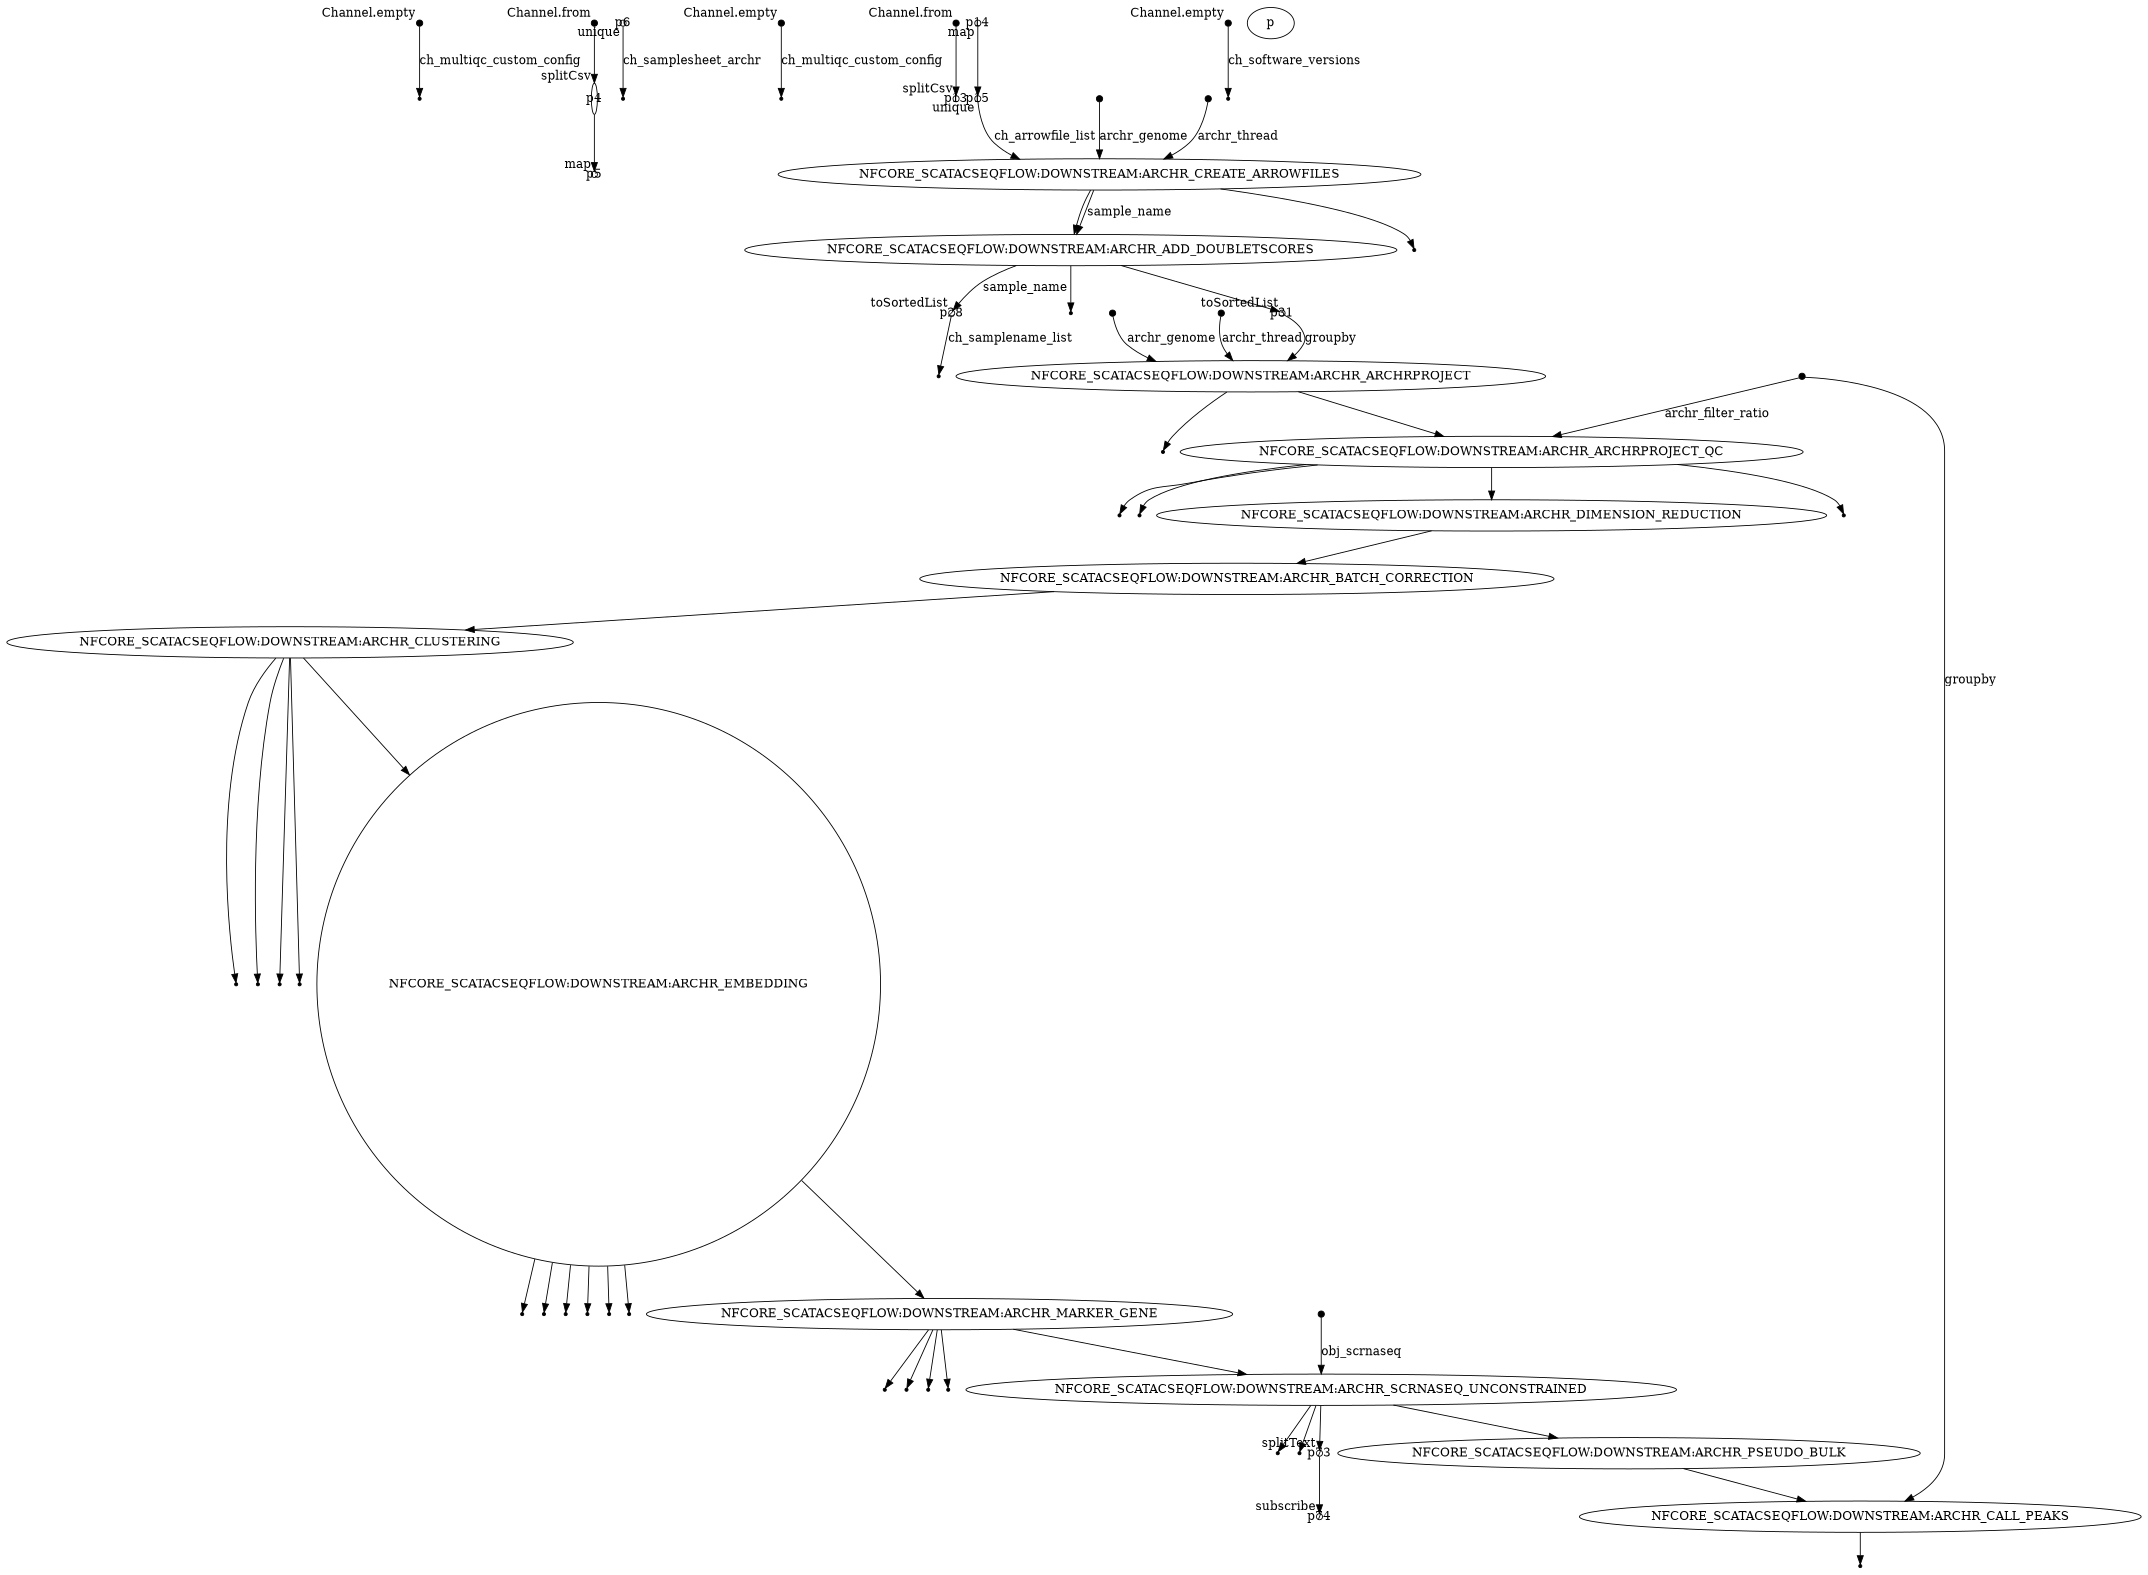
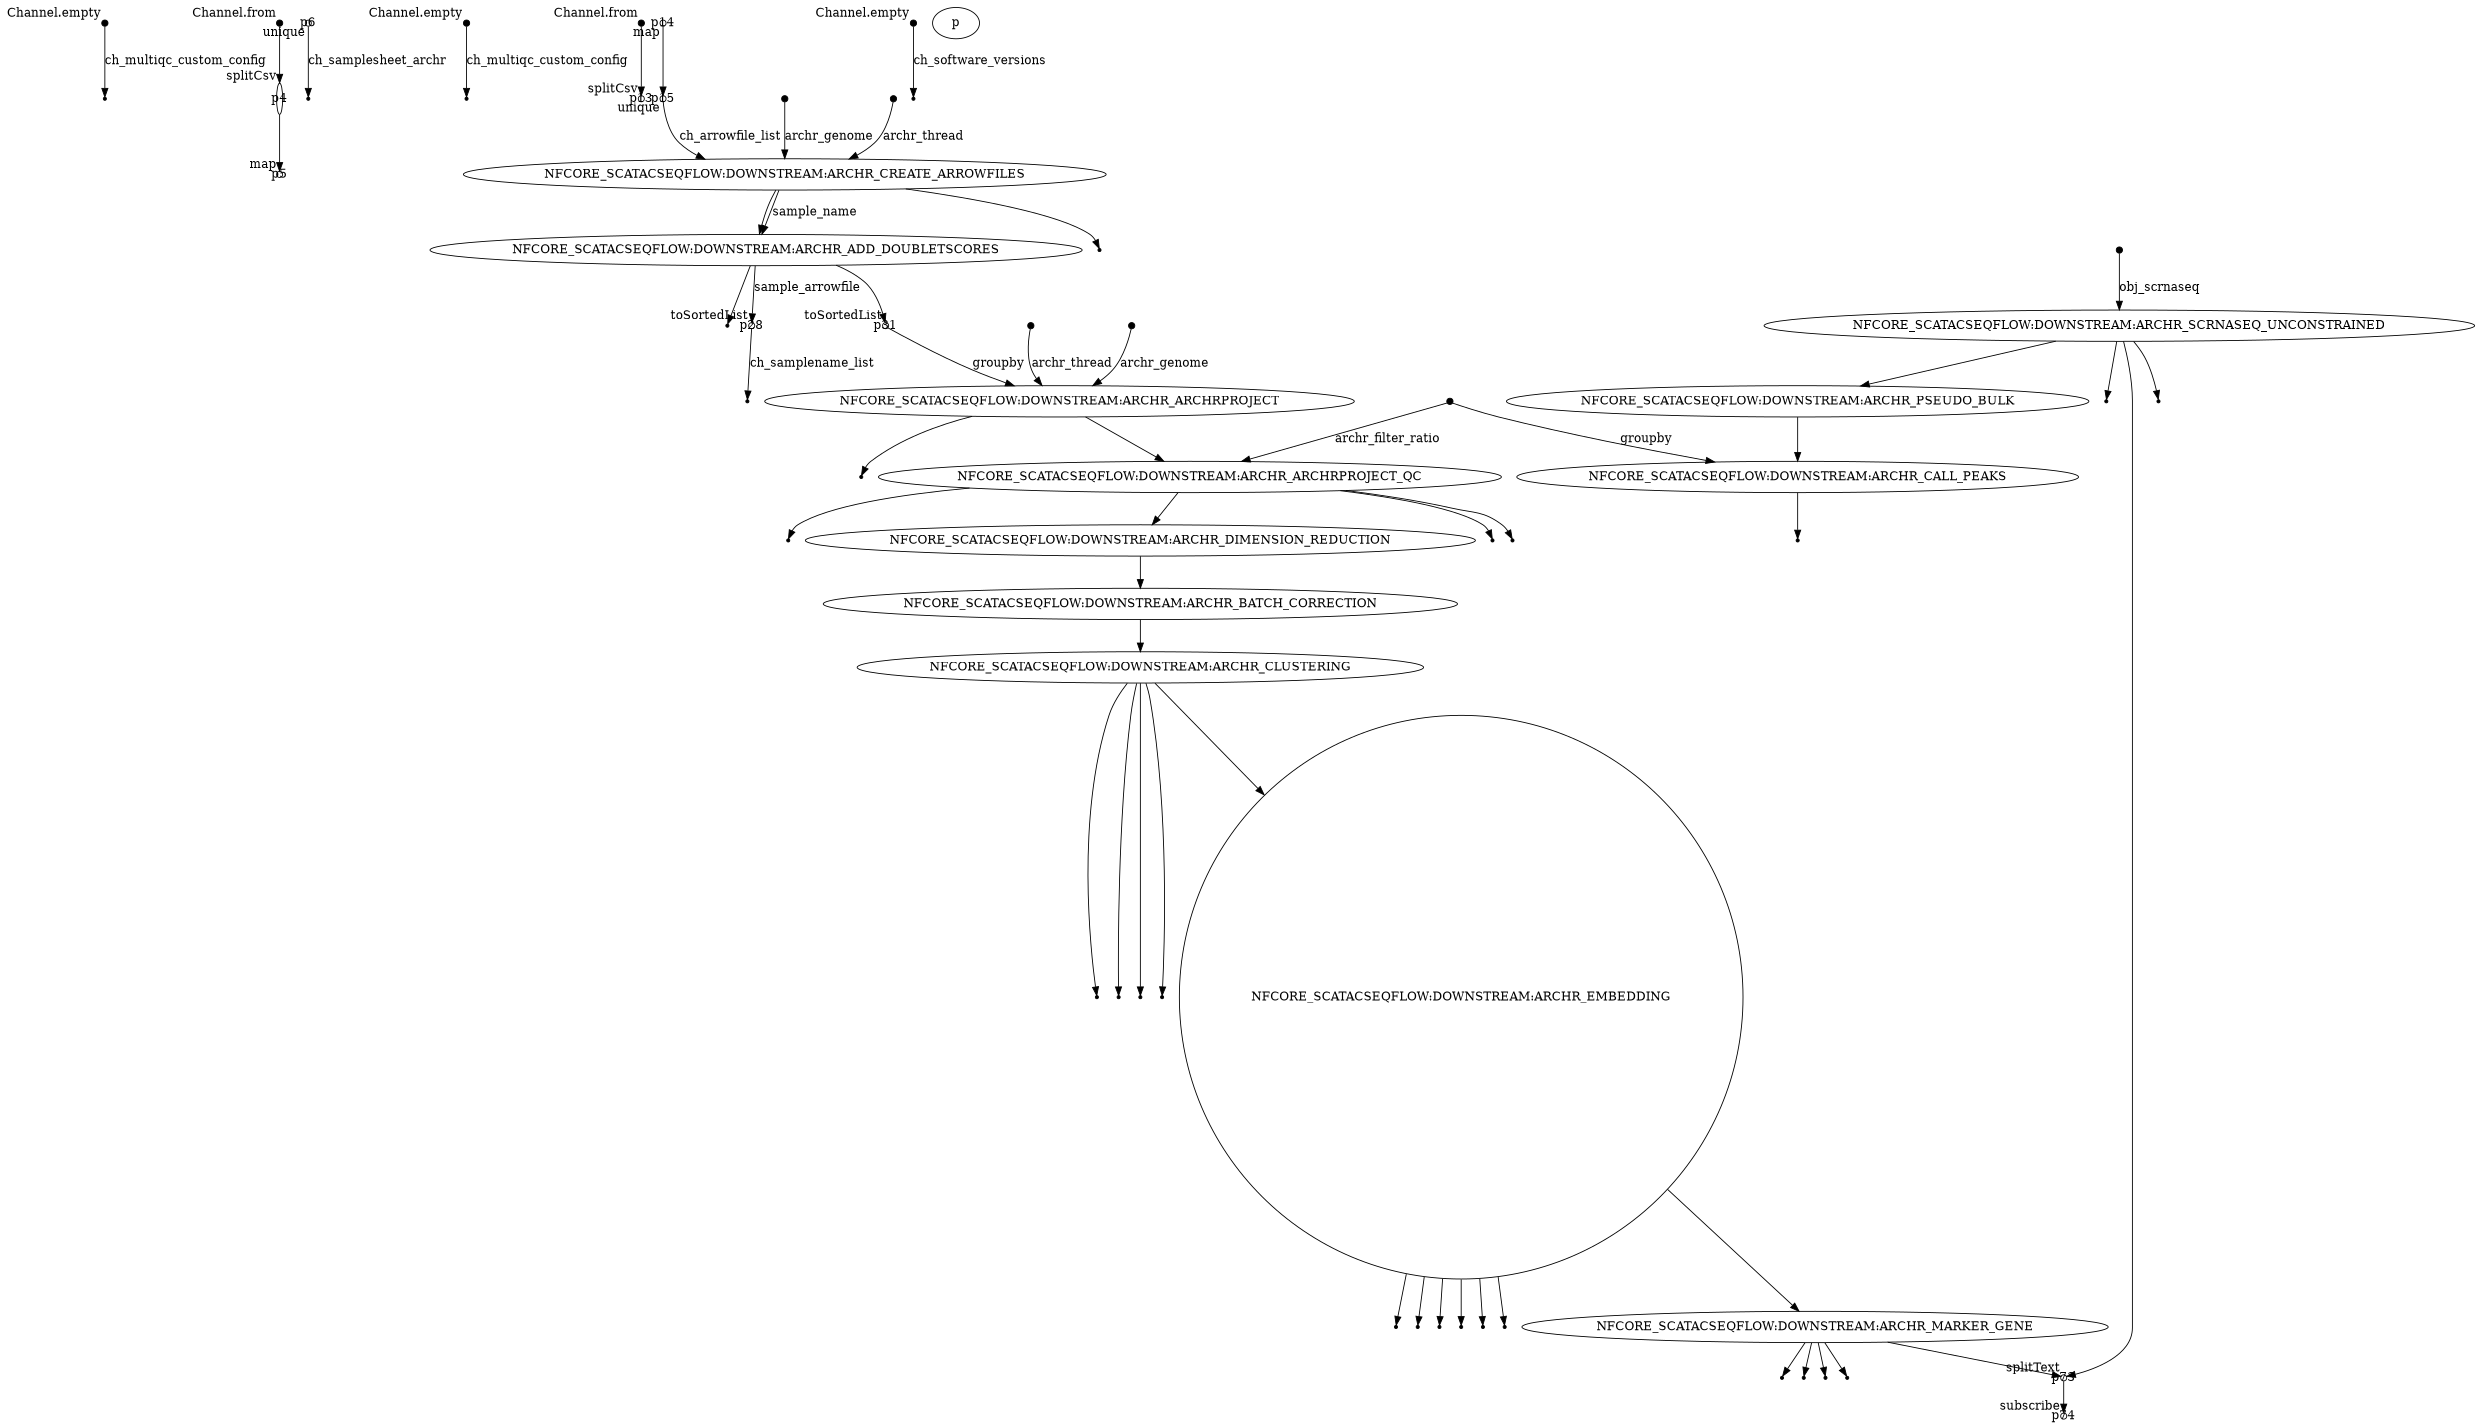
(1025, 288) -> (807, 288)
(1126, 1351) -> (1970, 1358)
